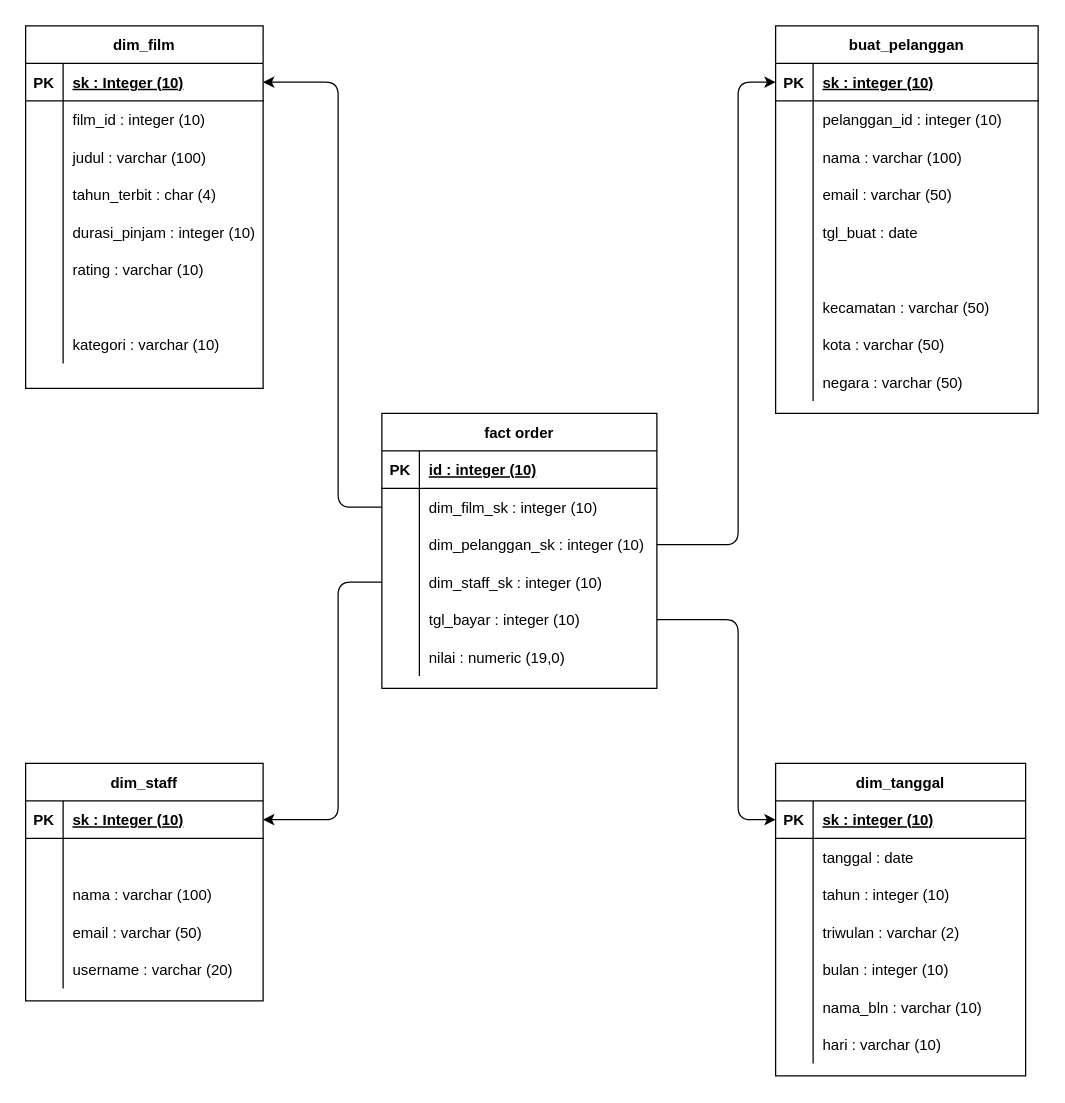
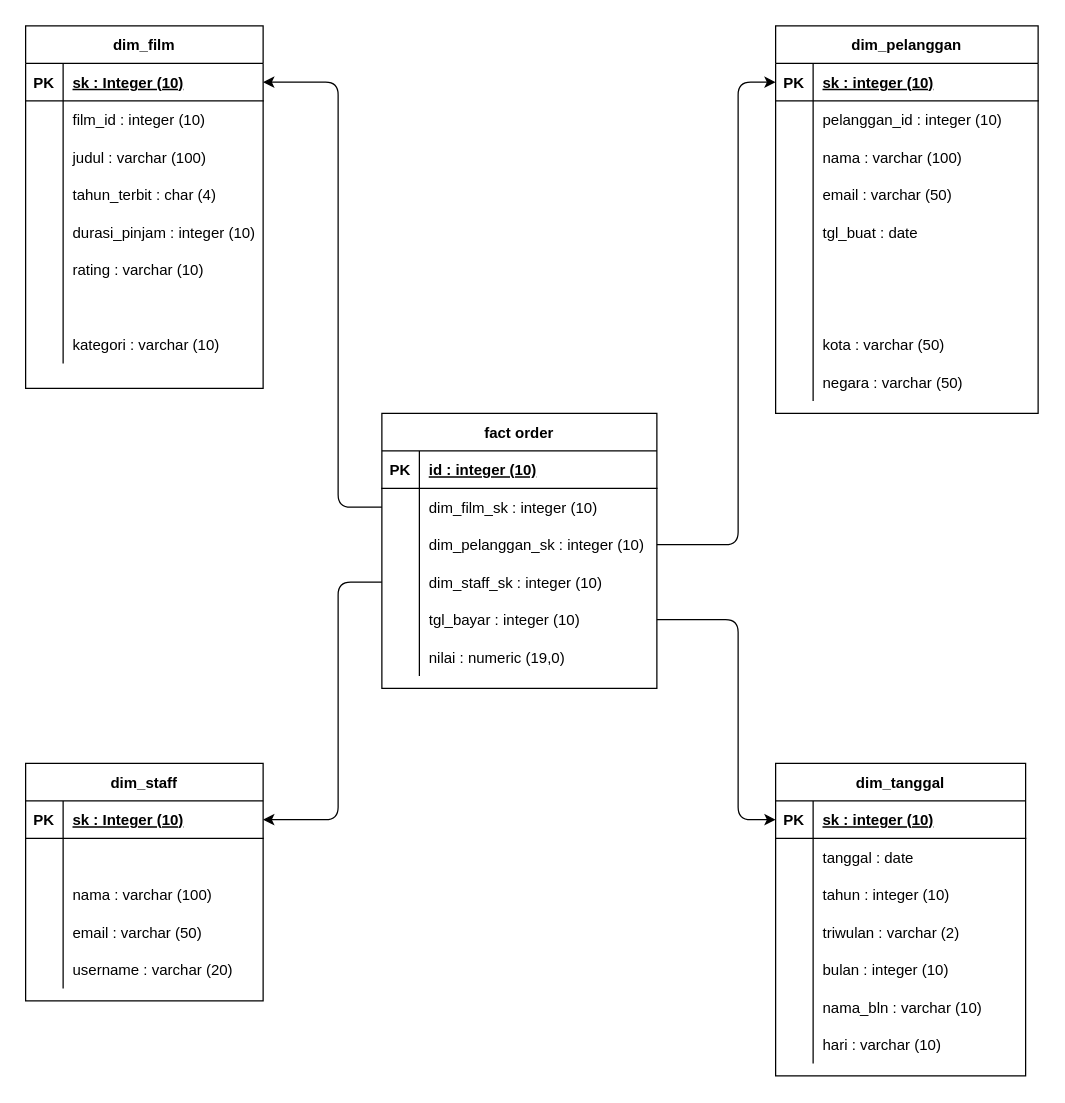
(906, 45) -> (906, 45)
(926, 307) -> none
